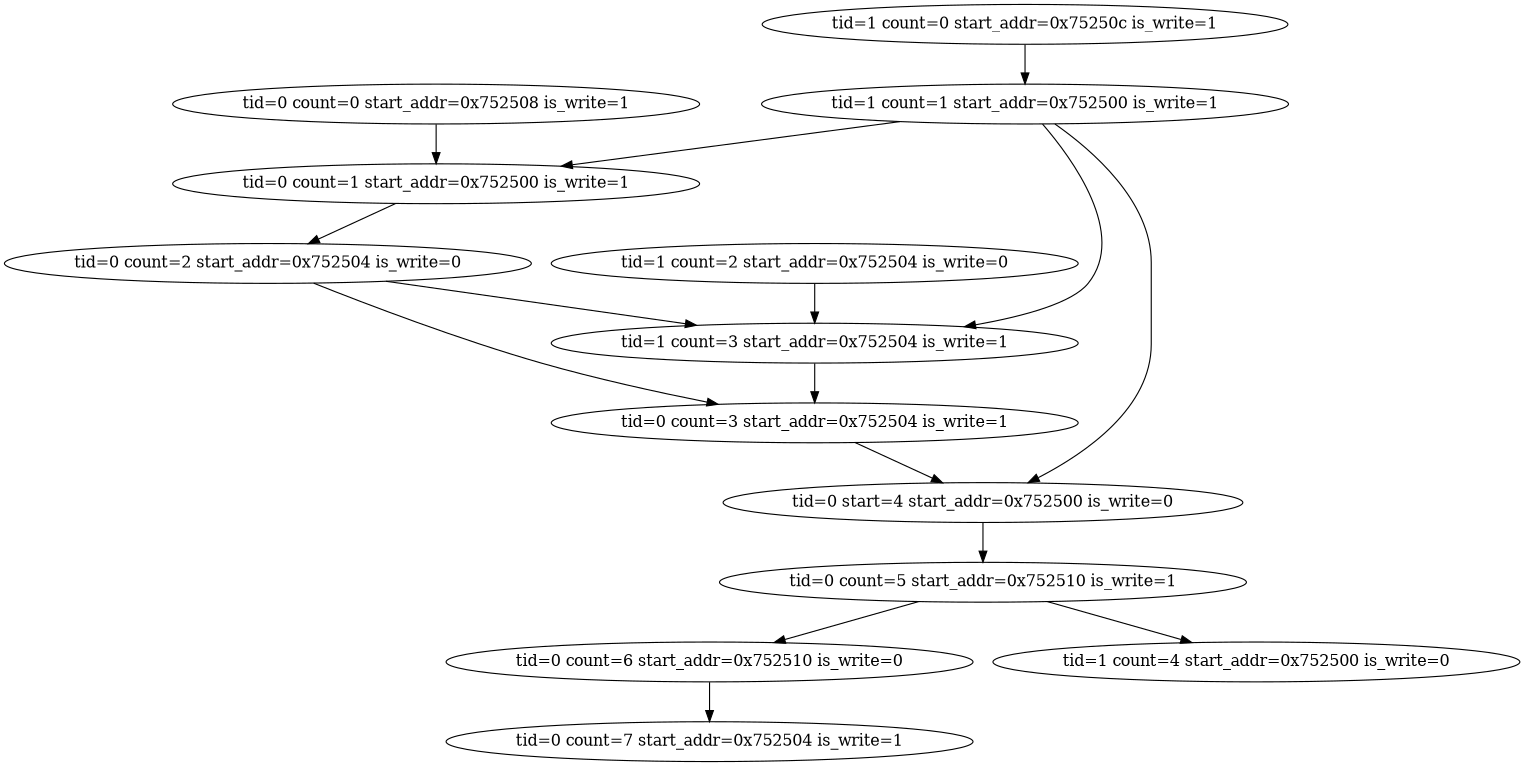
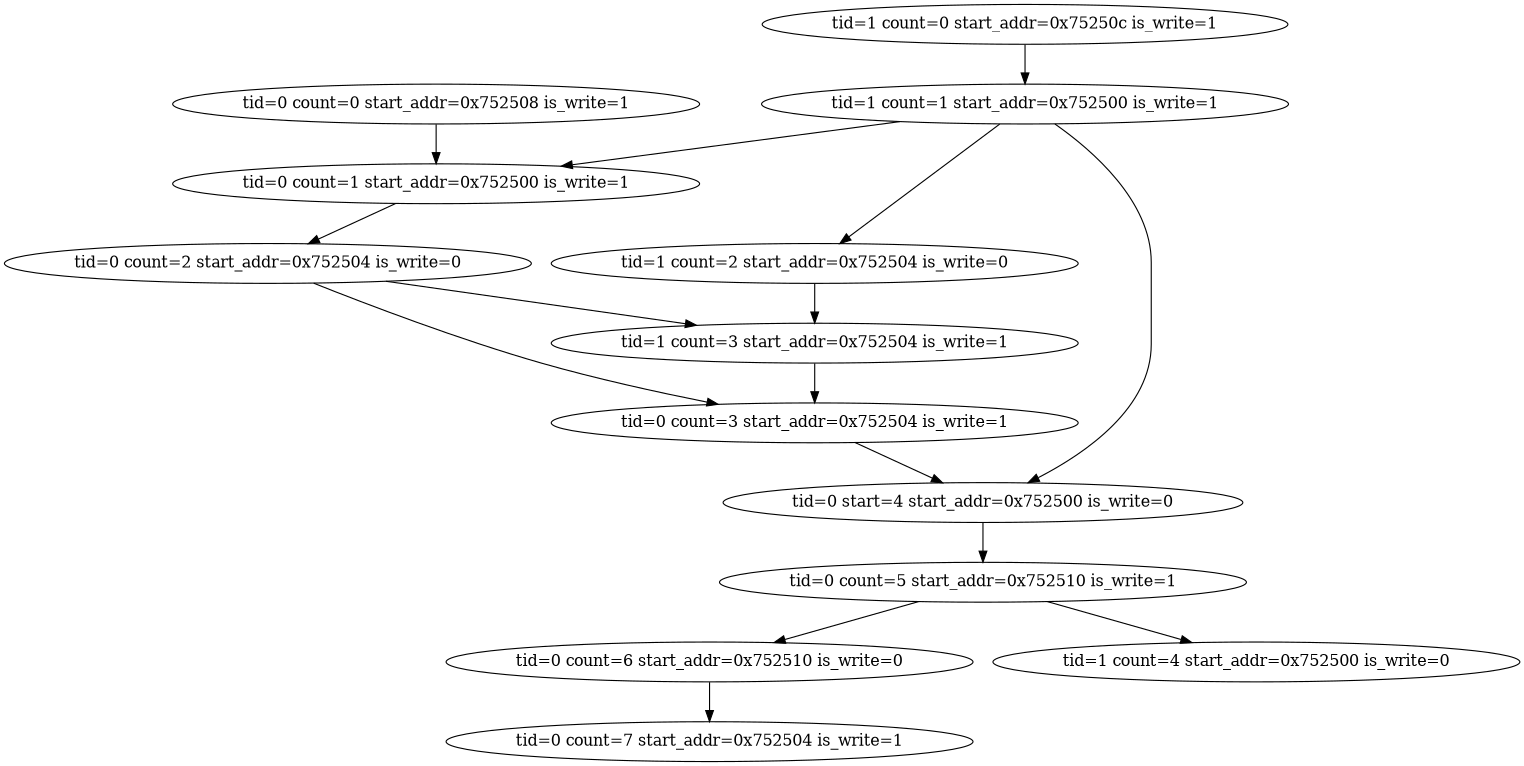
(1100, 258) -> (924, 180)
